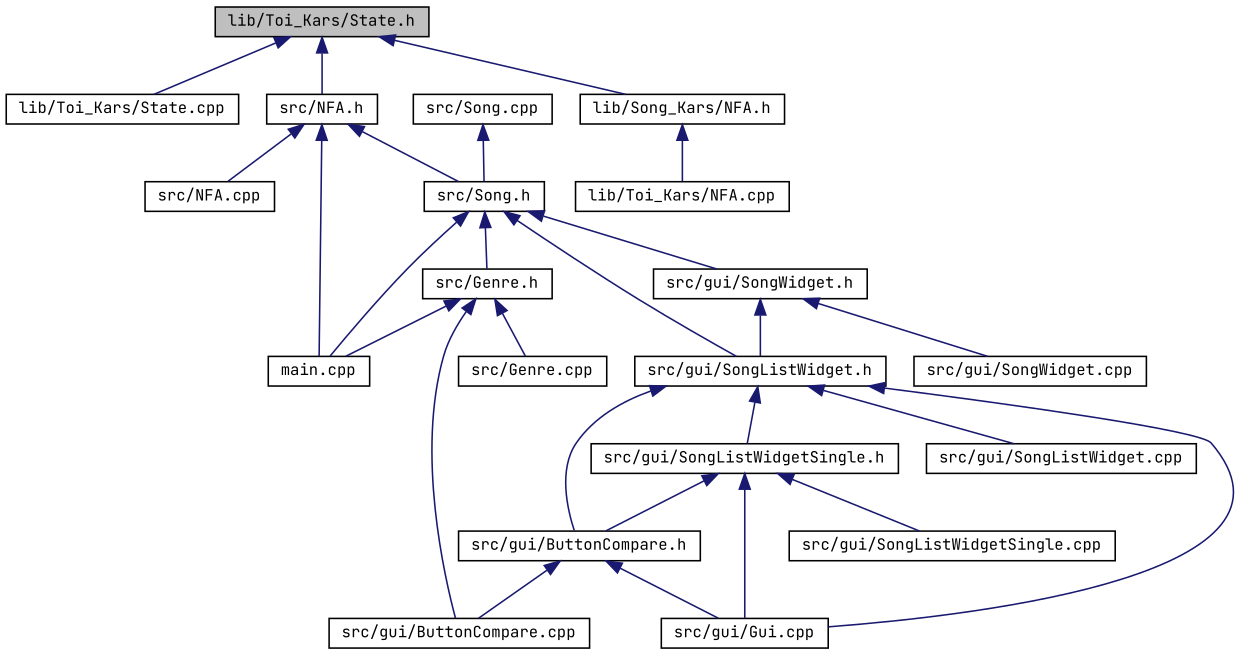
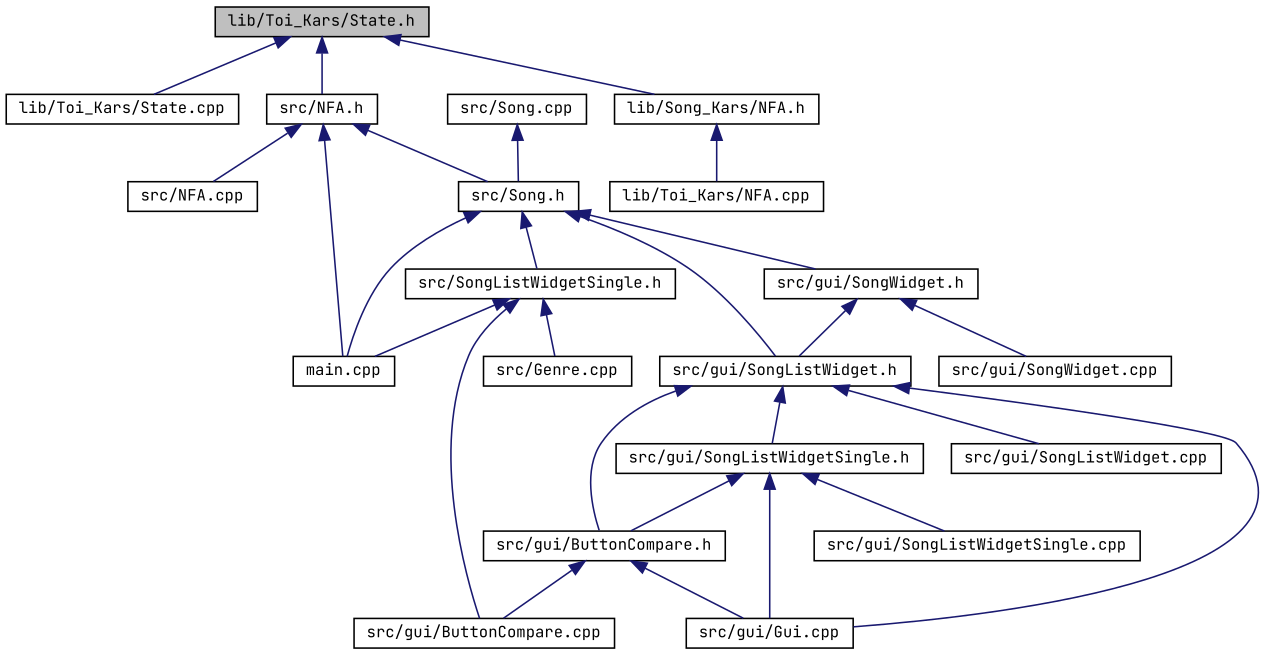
(487, 284) -> (540, 284)
